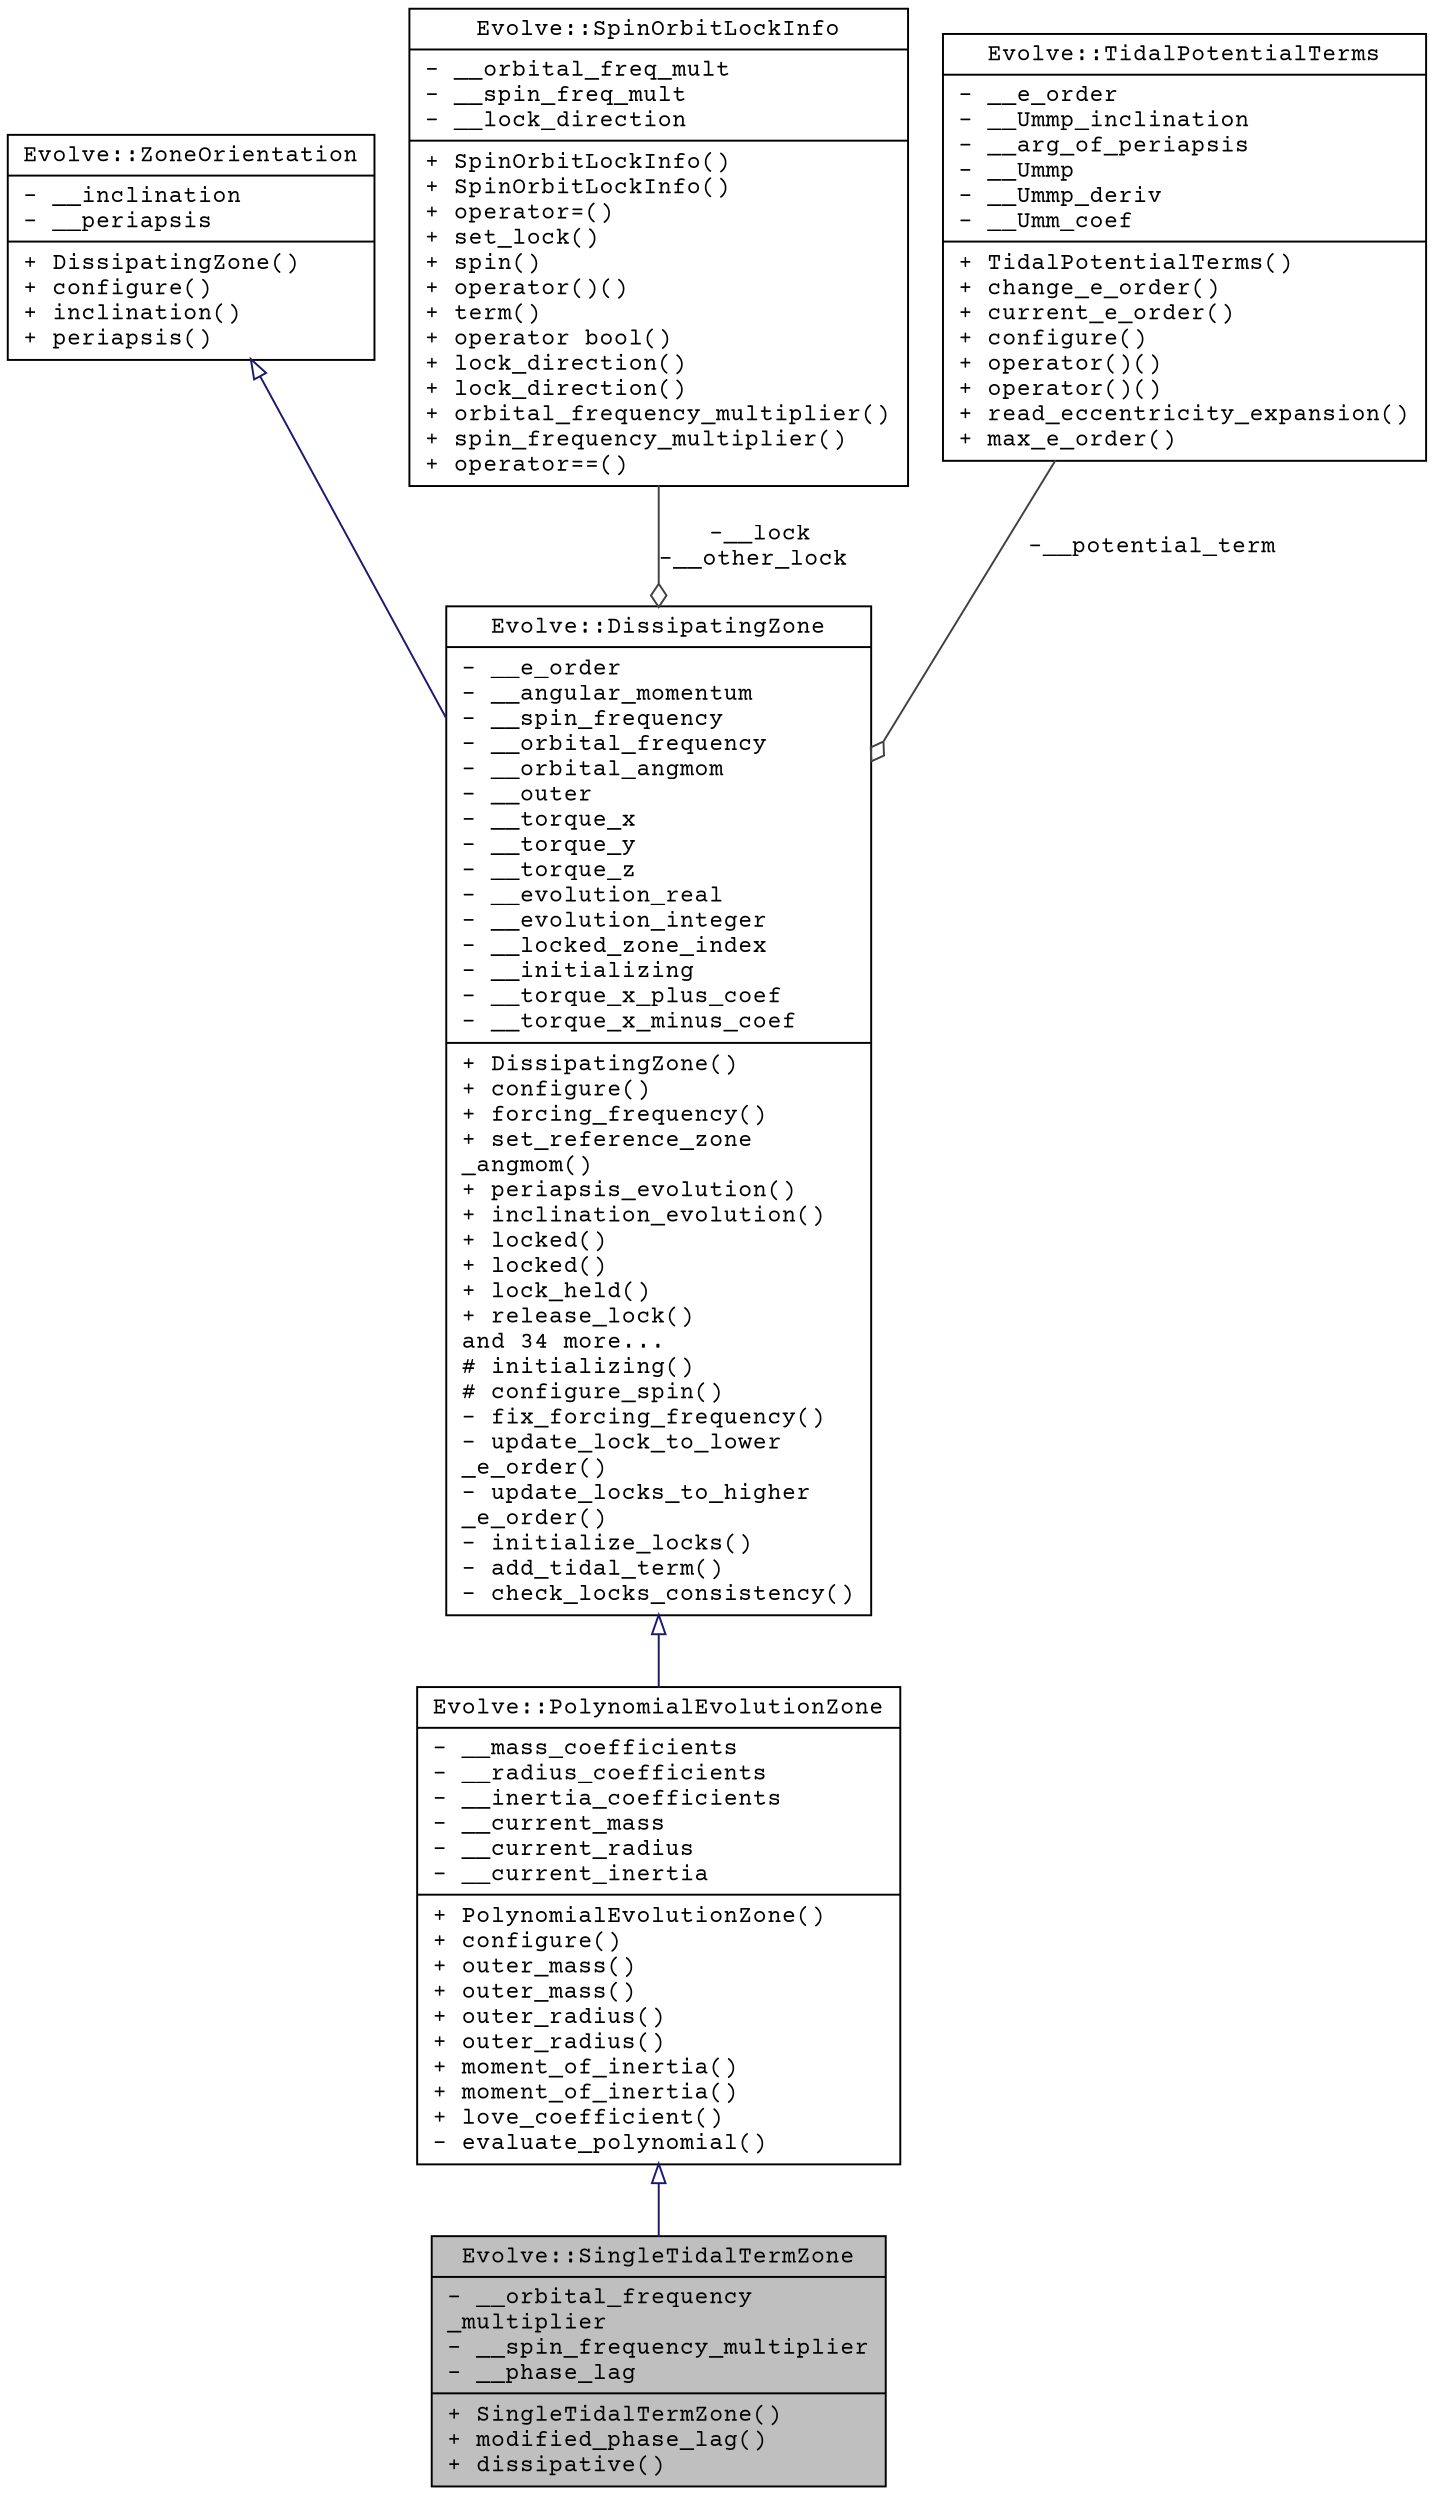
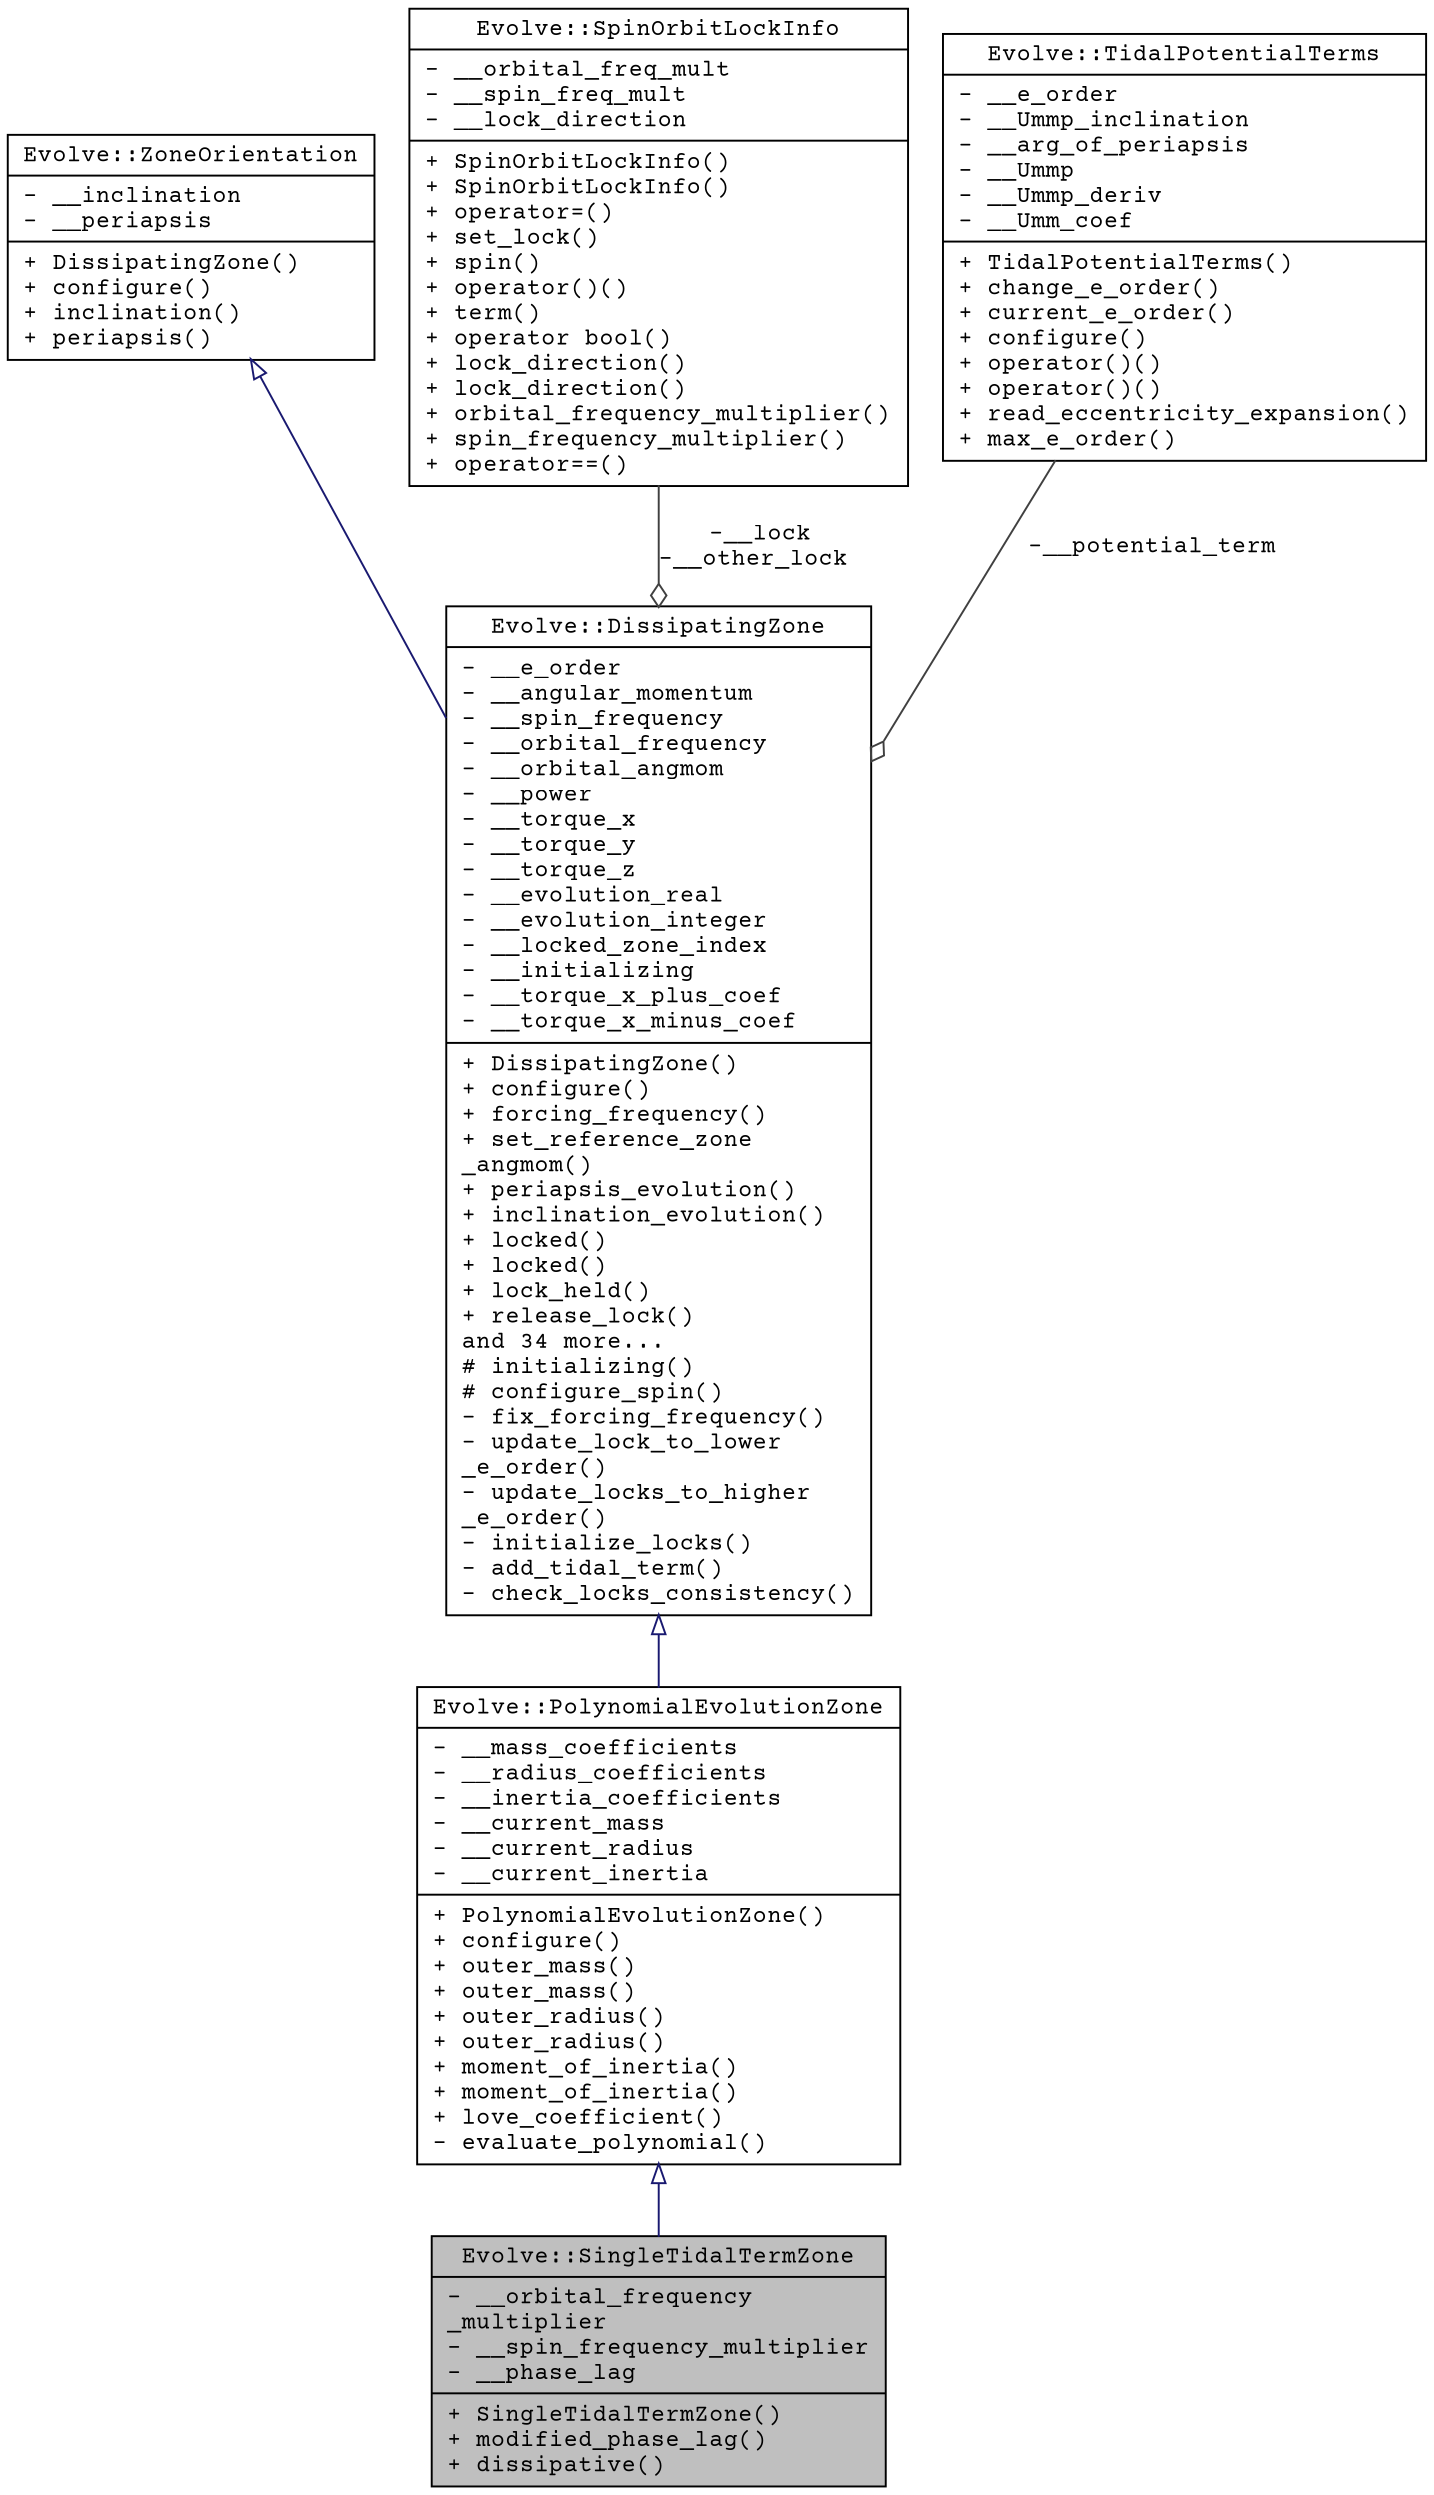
(528, 794) -> (528, 794)
